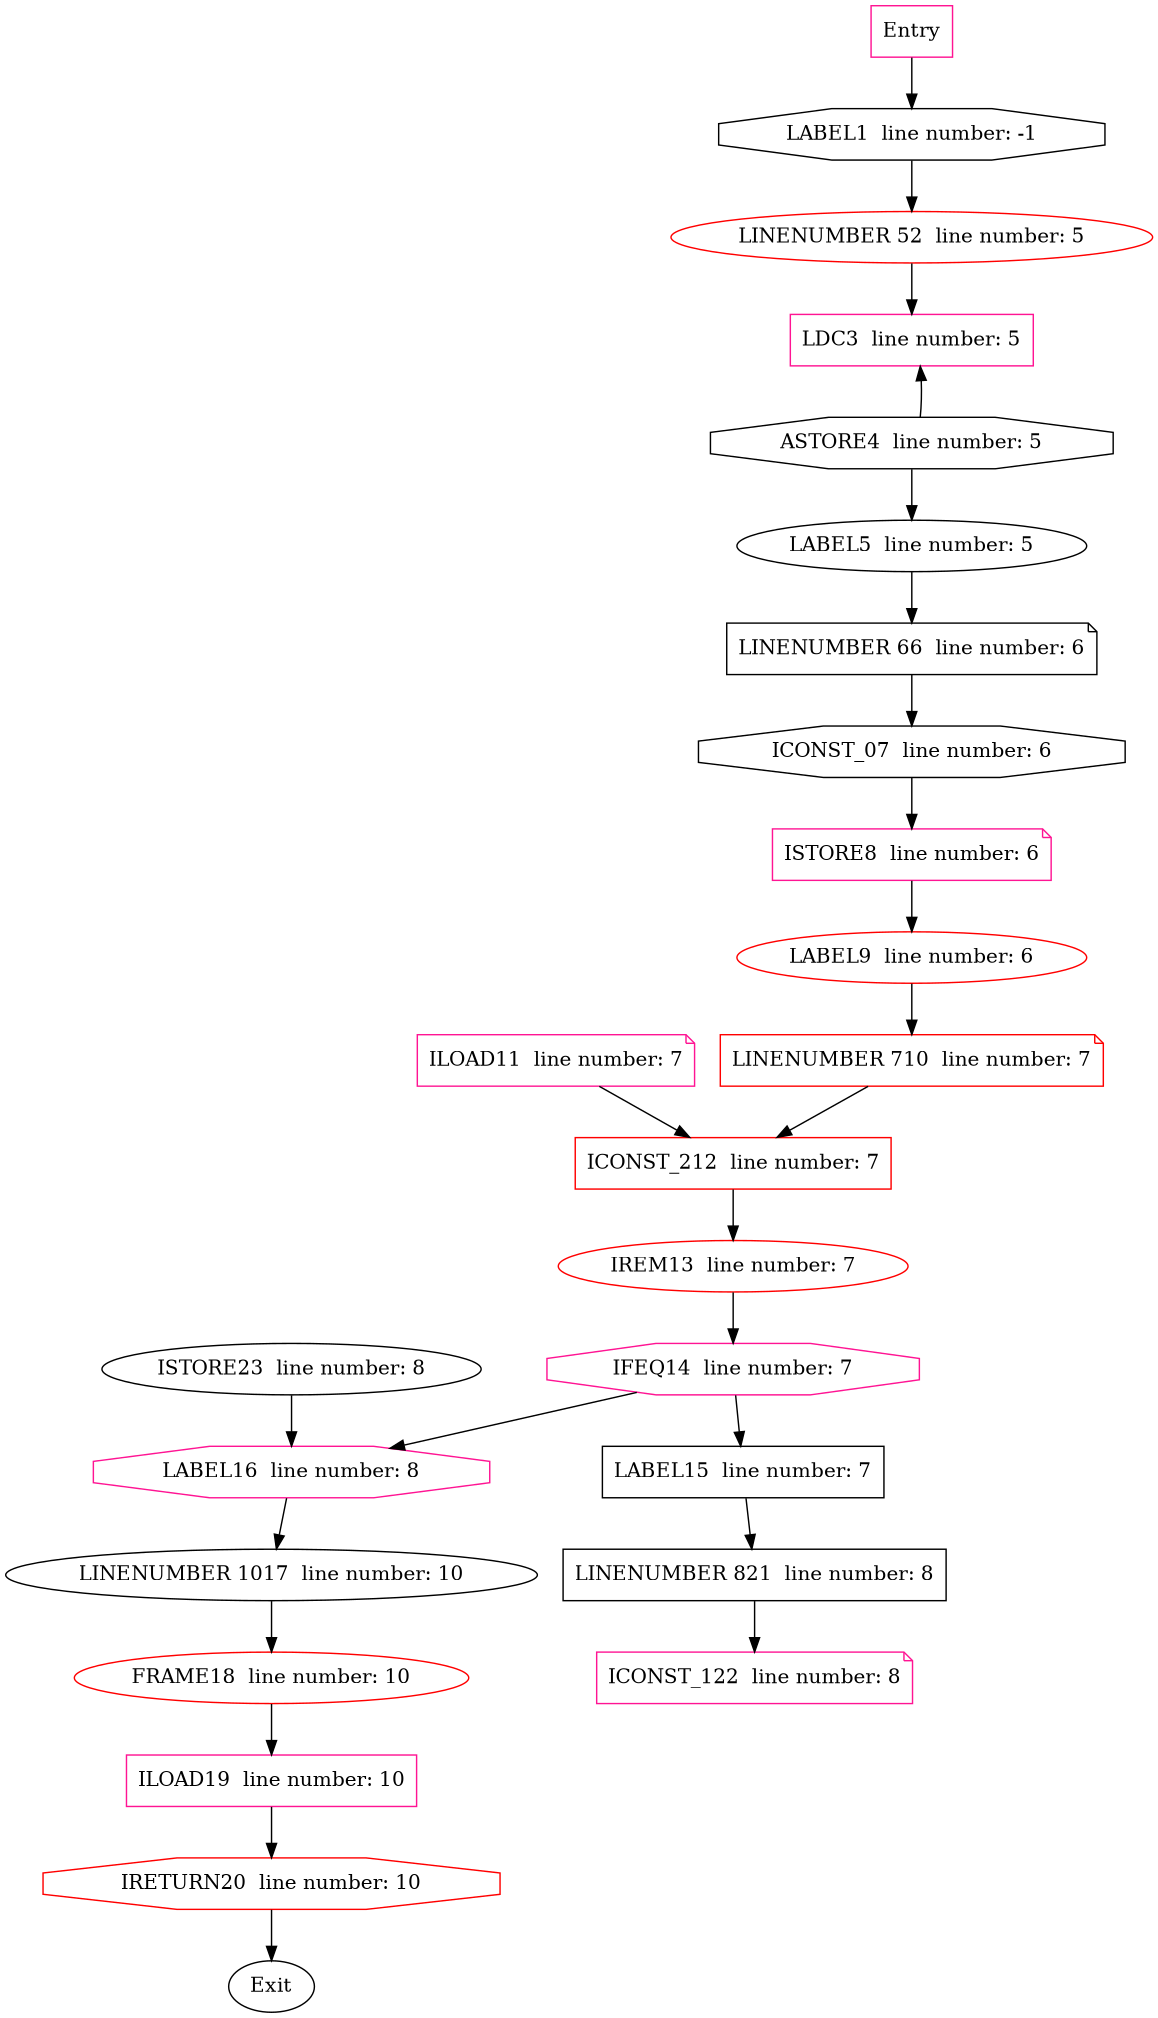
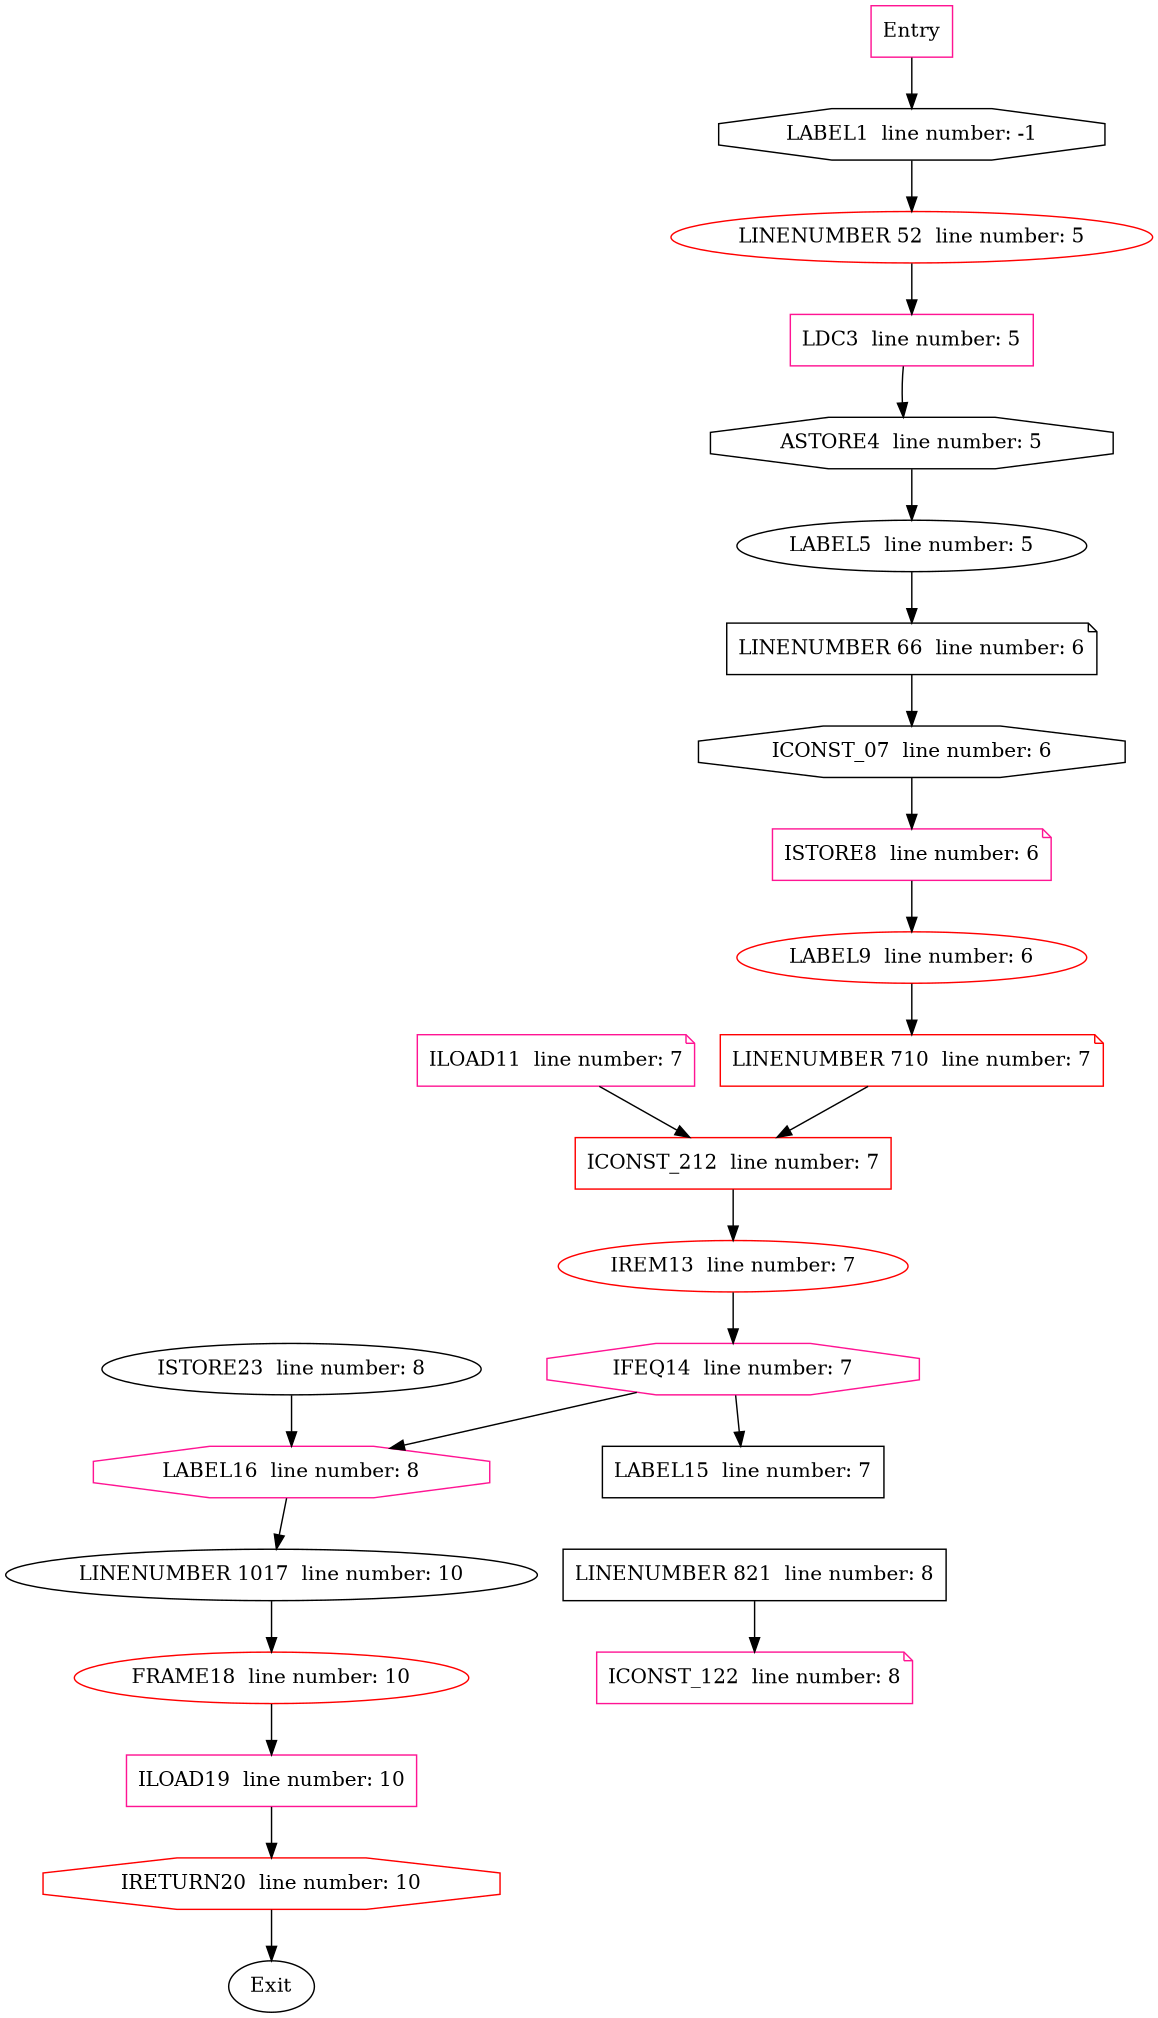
(921, 399) -> (902, 385)
(748, 1516) -> none
